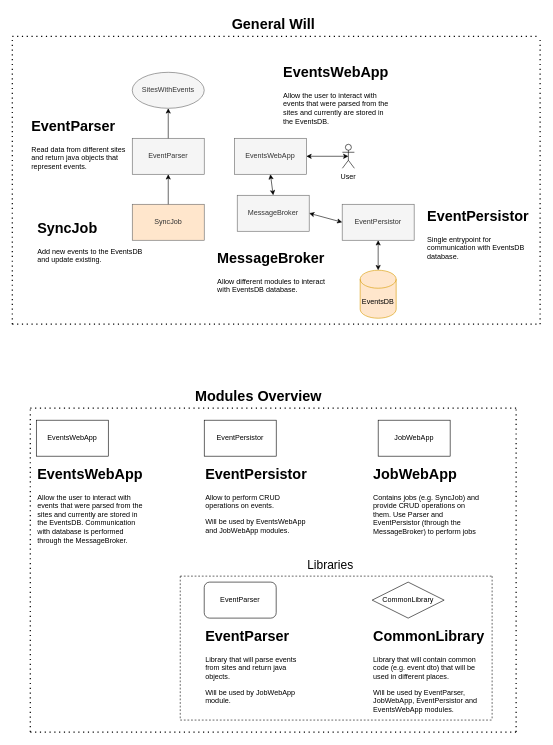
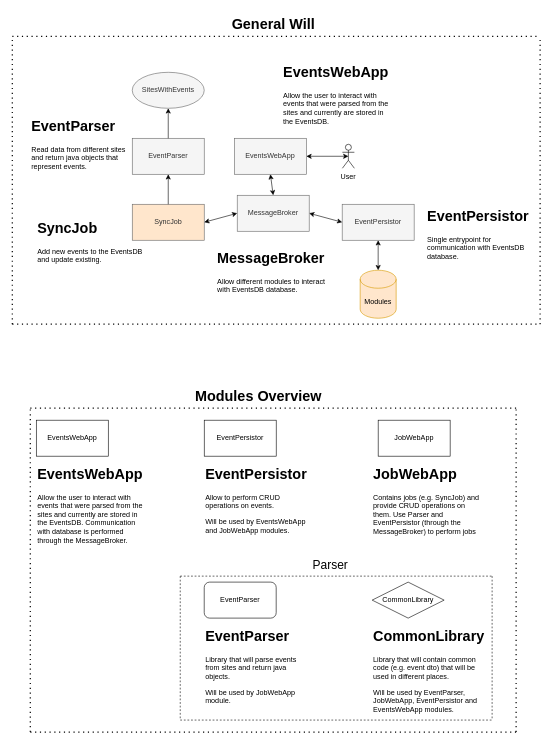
none -> (221, 218)
(378, 302) -> (378, 302)
(331, 564) -> (331, 564)
